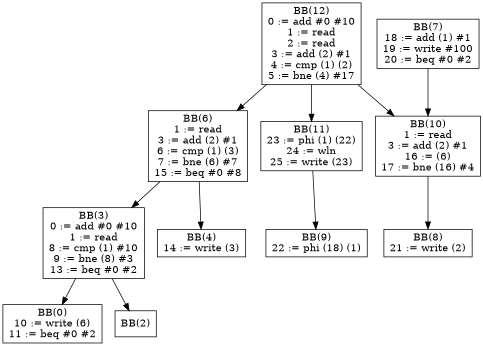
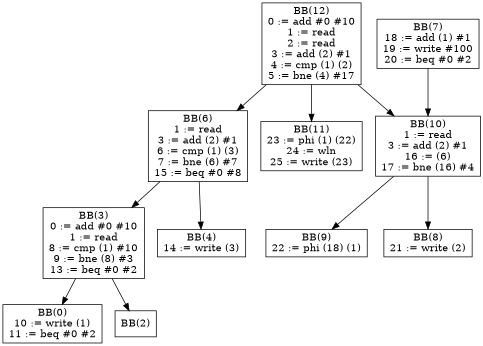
(314, 196) -> (366, 200)
(52, 324) -> (52, 324)
